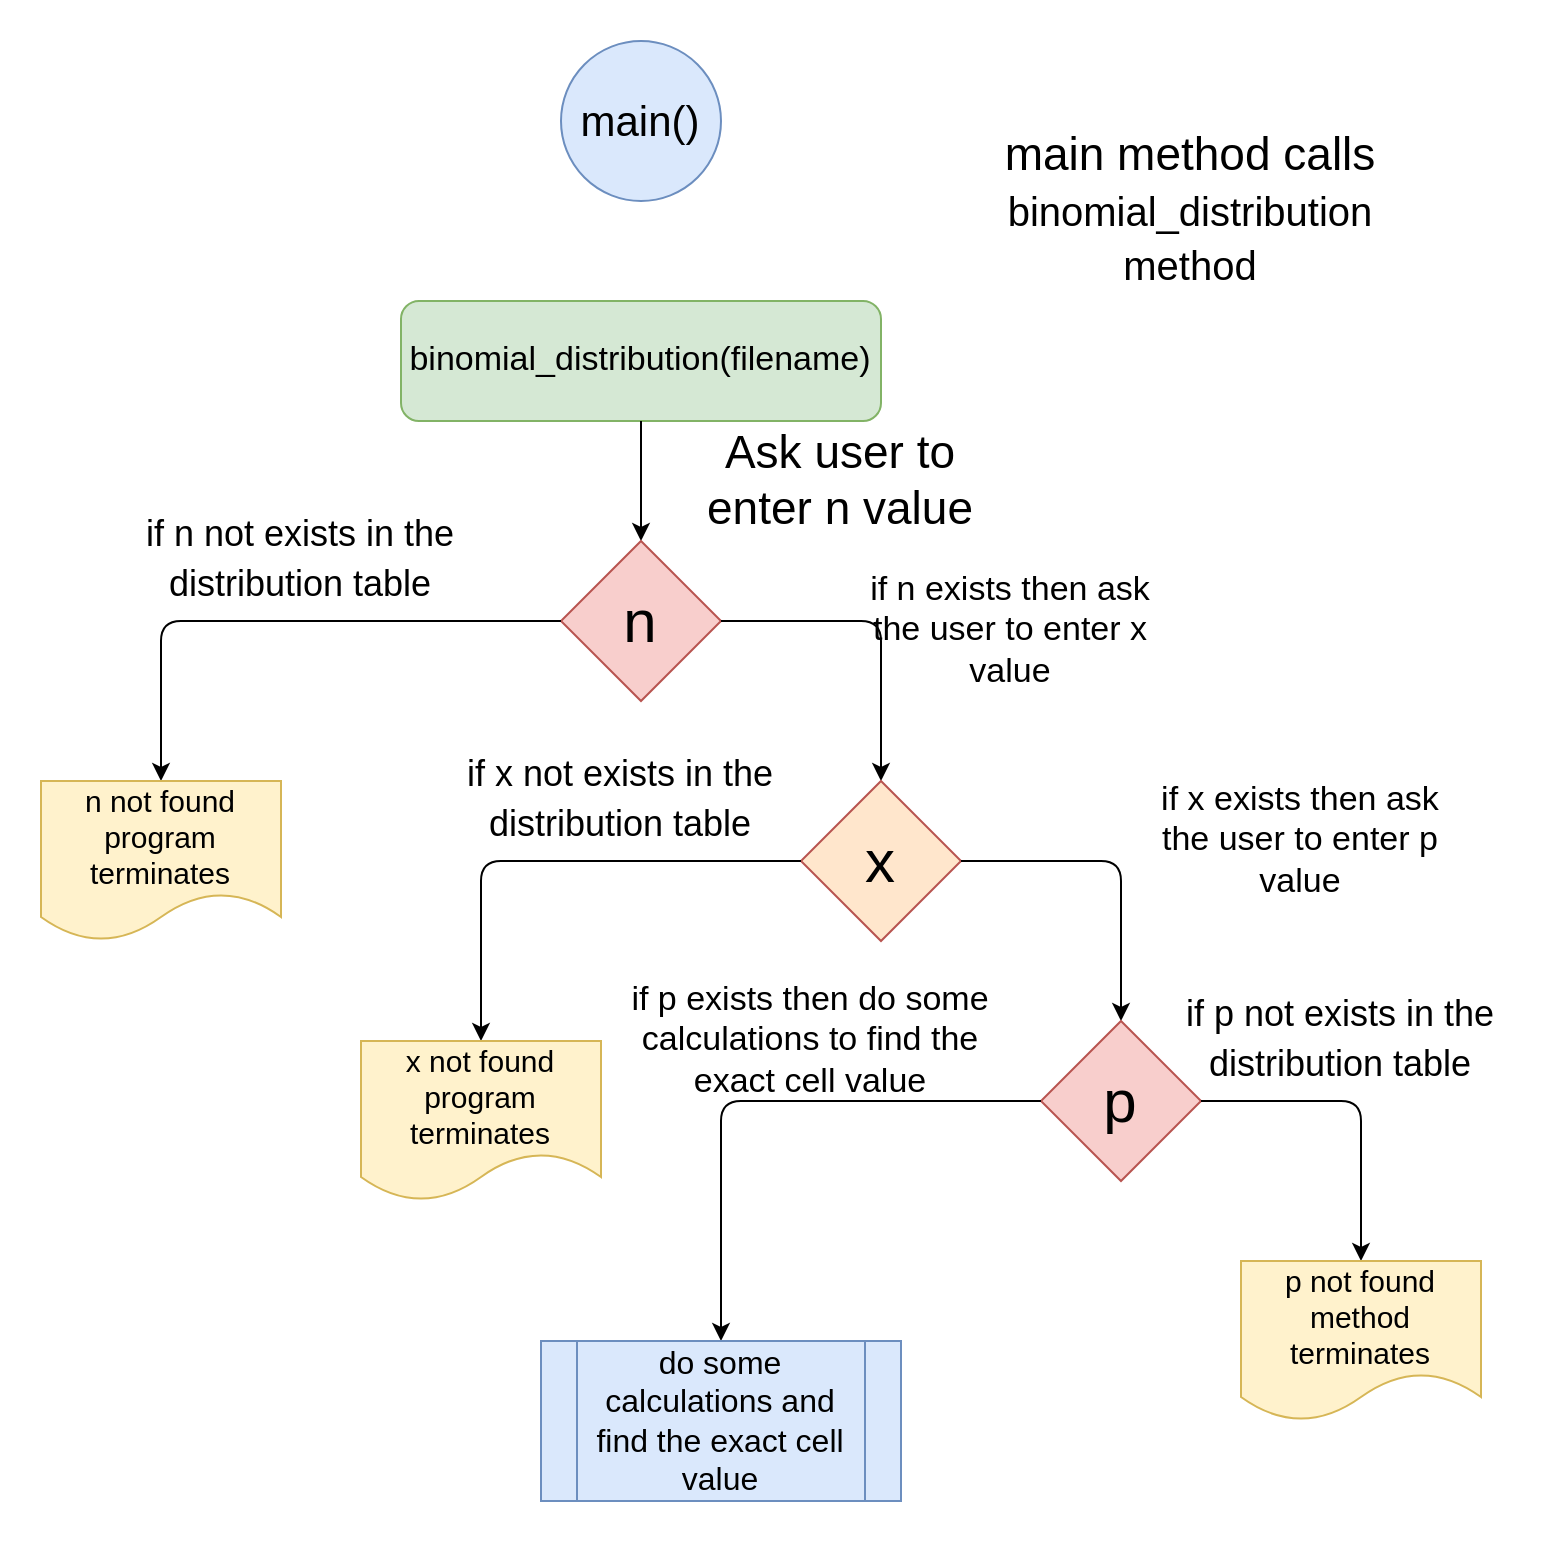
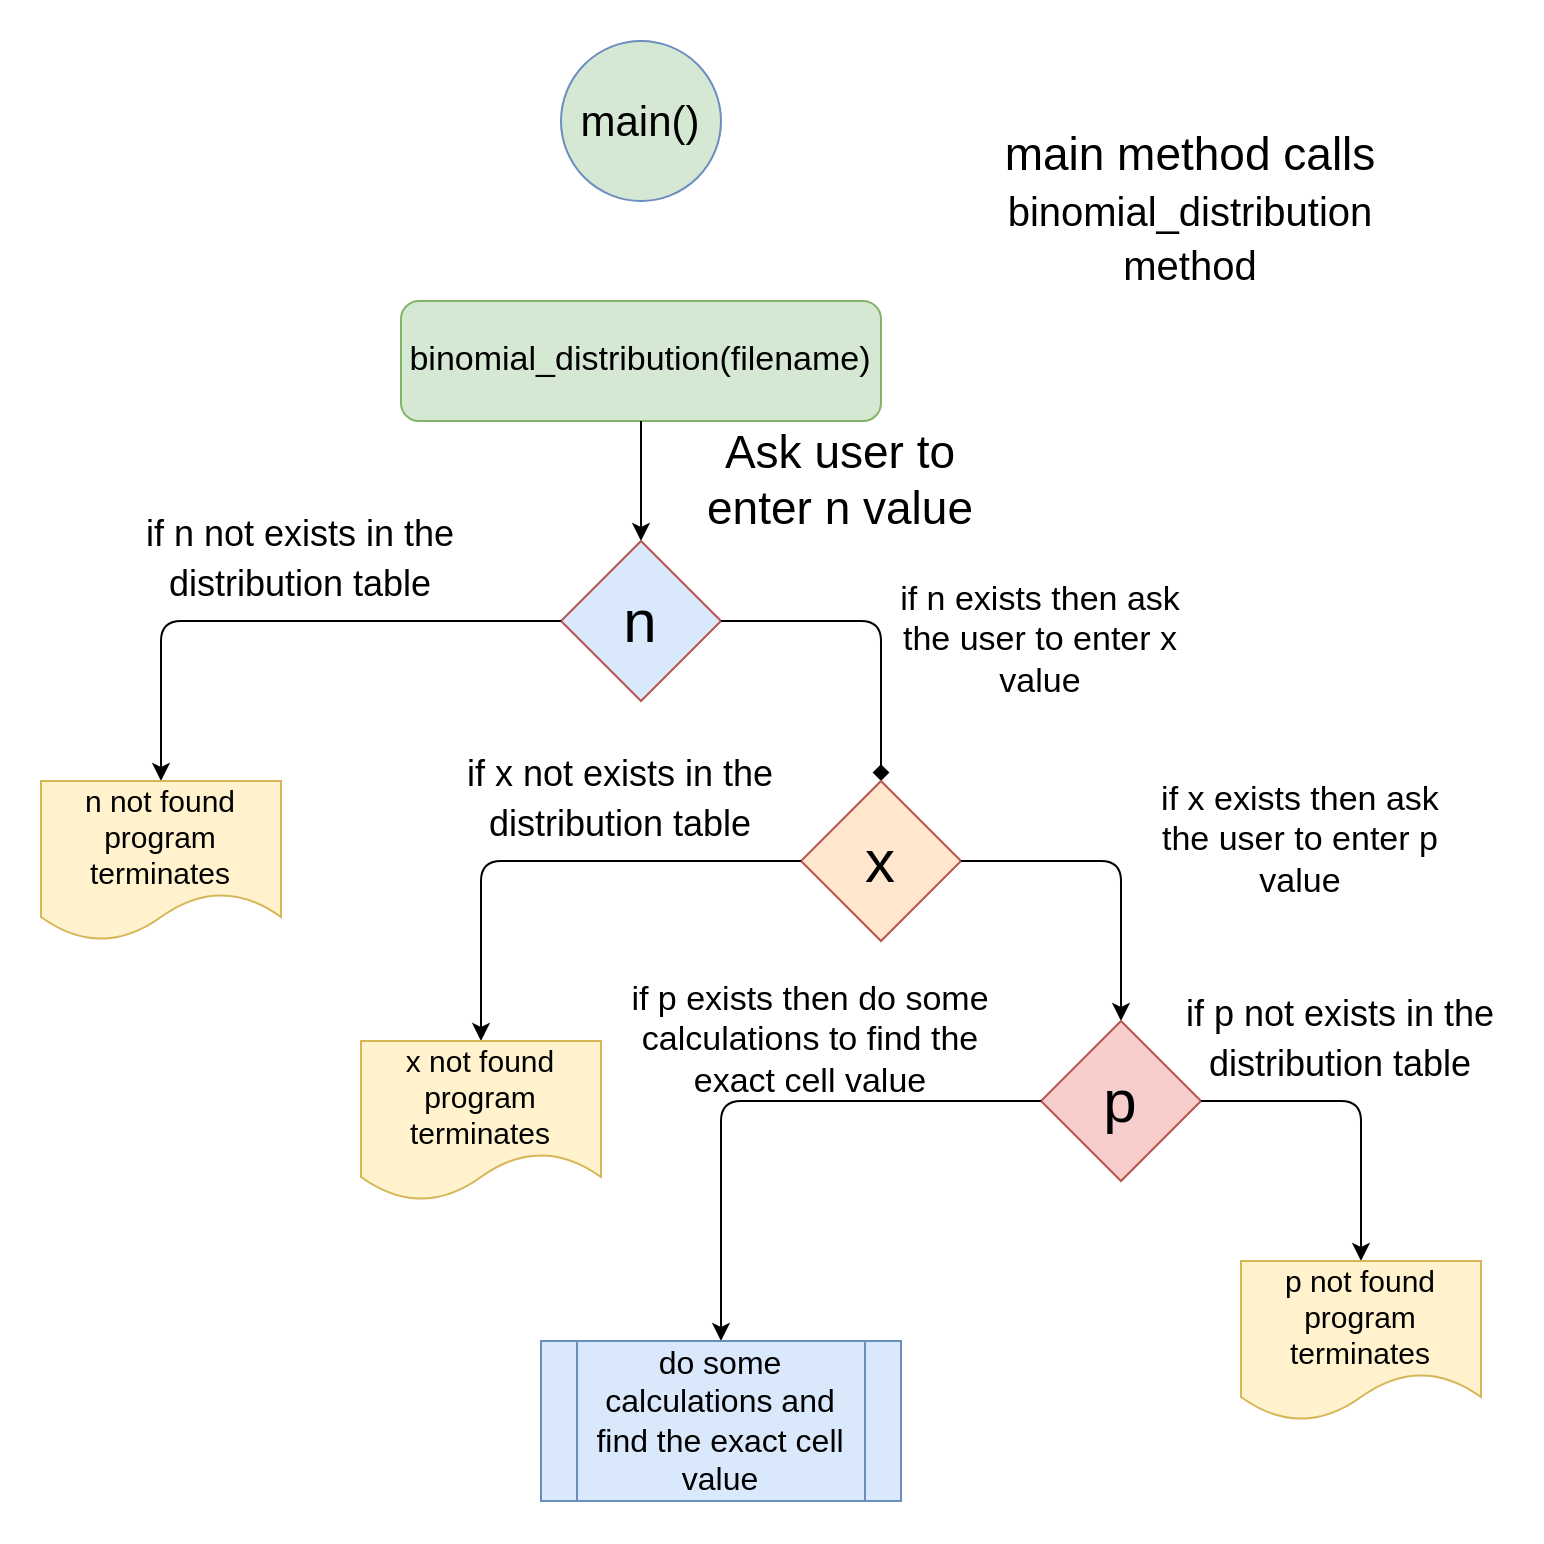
(641, 121) -> (641, 121)
(641, 621) -> (641, 621)
(1011, 631) -> (1041, 641)
(881, 766) -> (881, 765)
(1361, 1317) -> (1361, 1317)
